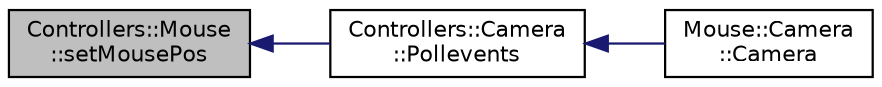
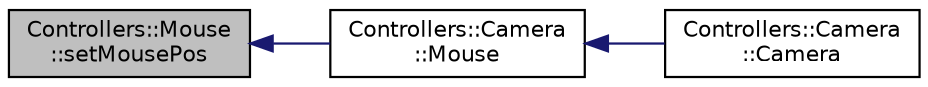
(458, 44) -> (458, 44)
(769, 44) -> (792, 44)
